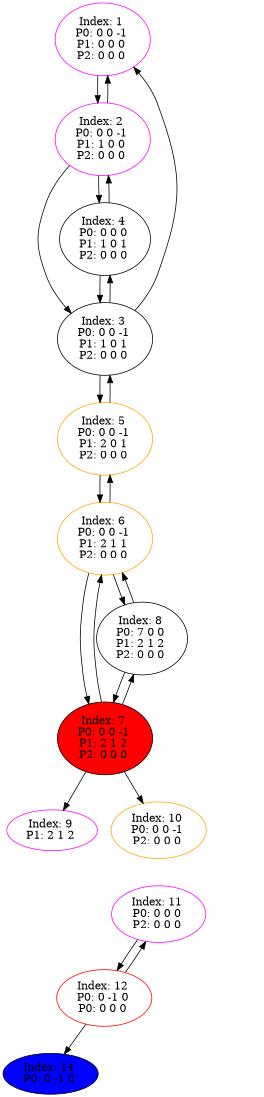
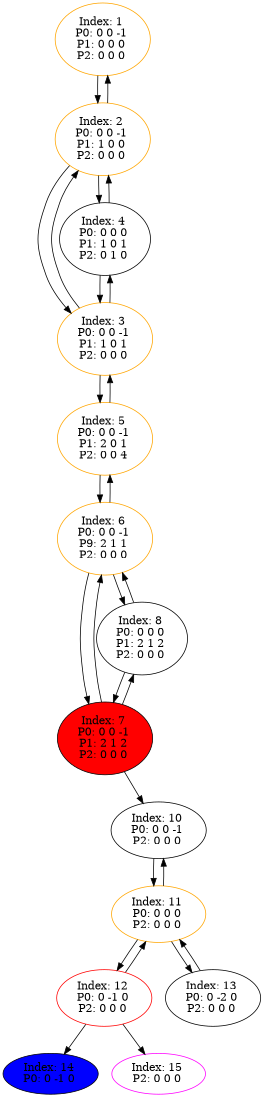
(103, 39) -> (103, 39)
(103, 139) -> (103, 139)
(177, 192) -> (52, 243)
(105, 239) -> (105, 239)
(105, 339) -> (105, 339)
(105, 439) -> (105, 439)
(105, 539) -> (105, 539)
(142, 639) -> (142, 639)
(52, 830) -> none
(159, 830) -> (159, 830)
none -> (154, 868)
none -> (164, 876)
(159, 914) -> (159, 914)
(104, 998) -> (104, 998)
none -> (213, 998)
none -> (159, 1074)
